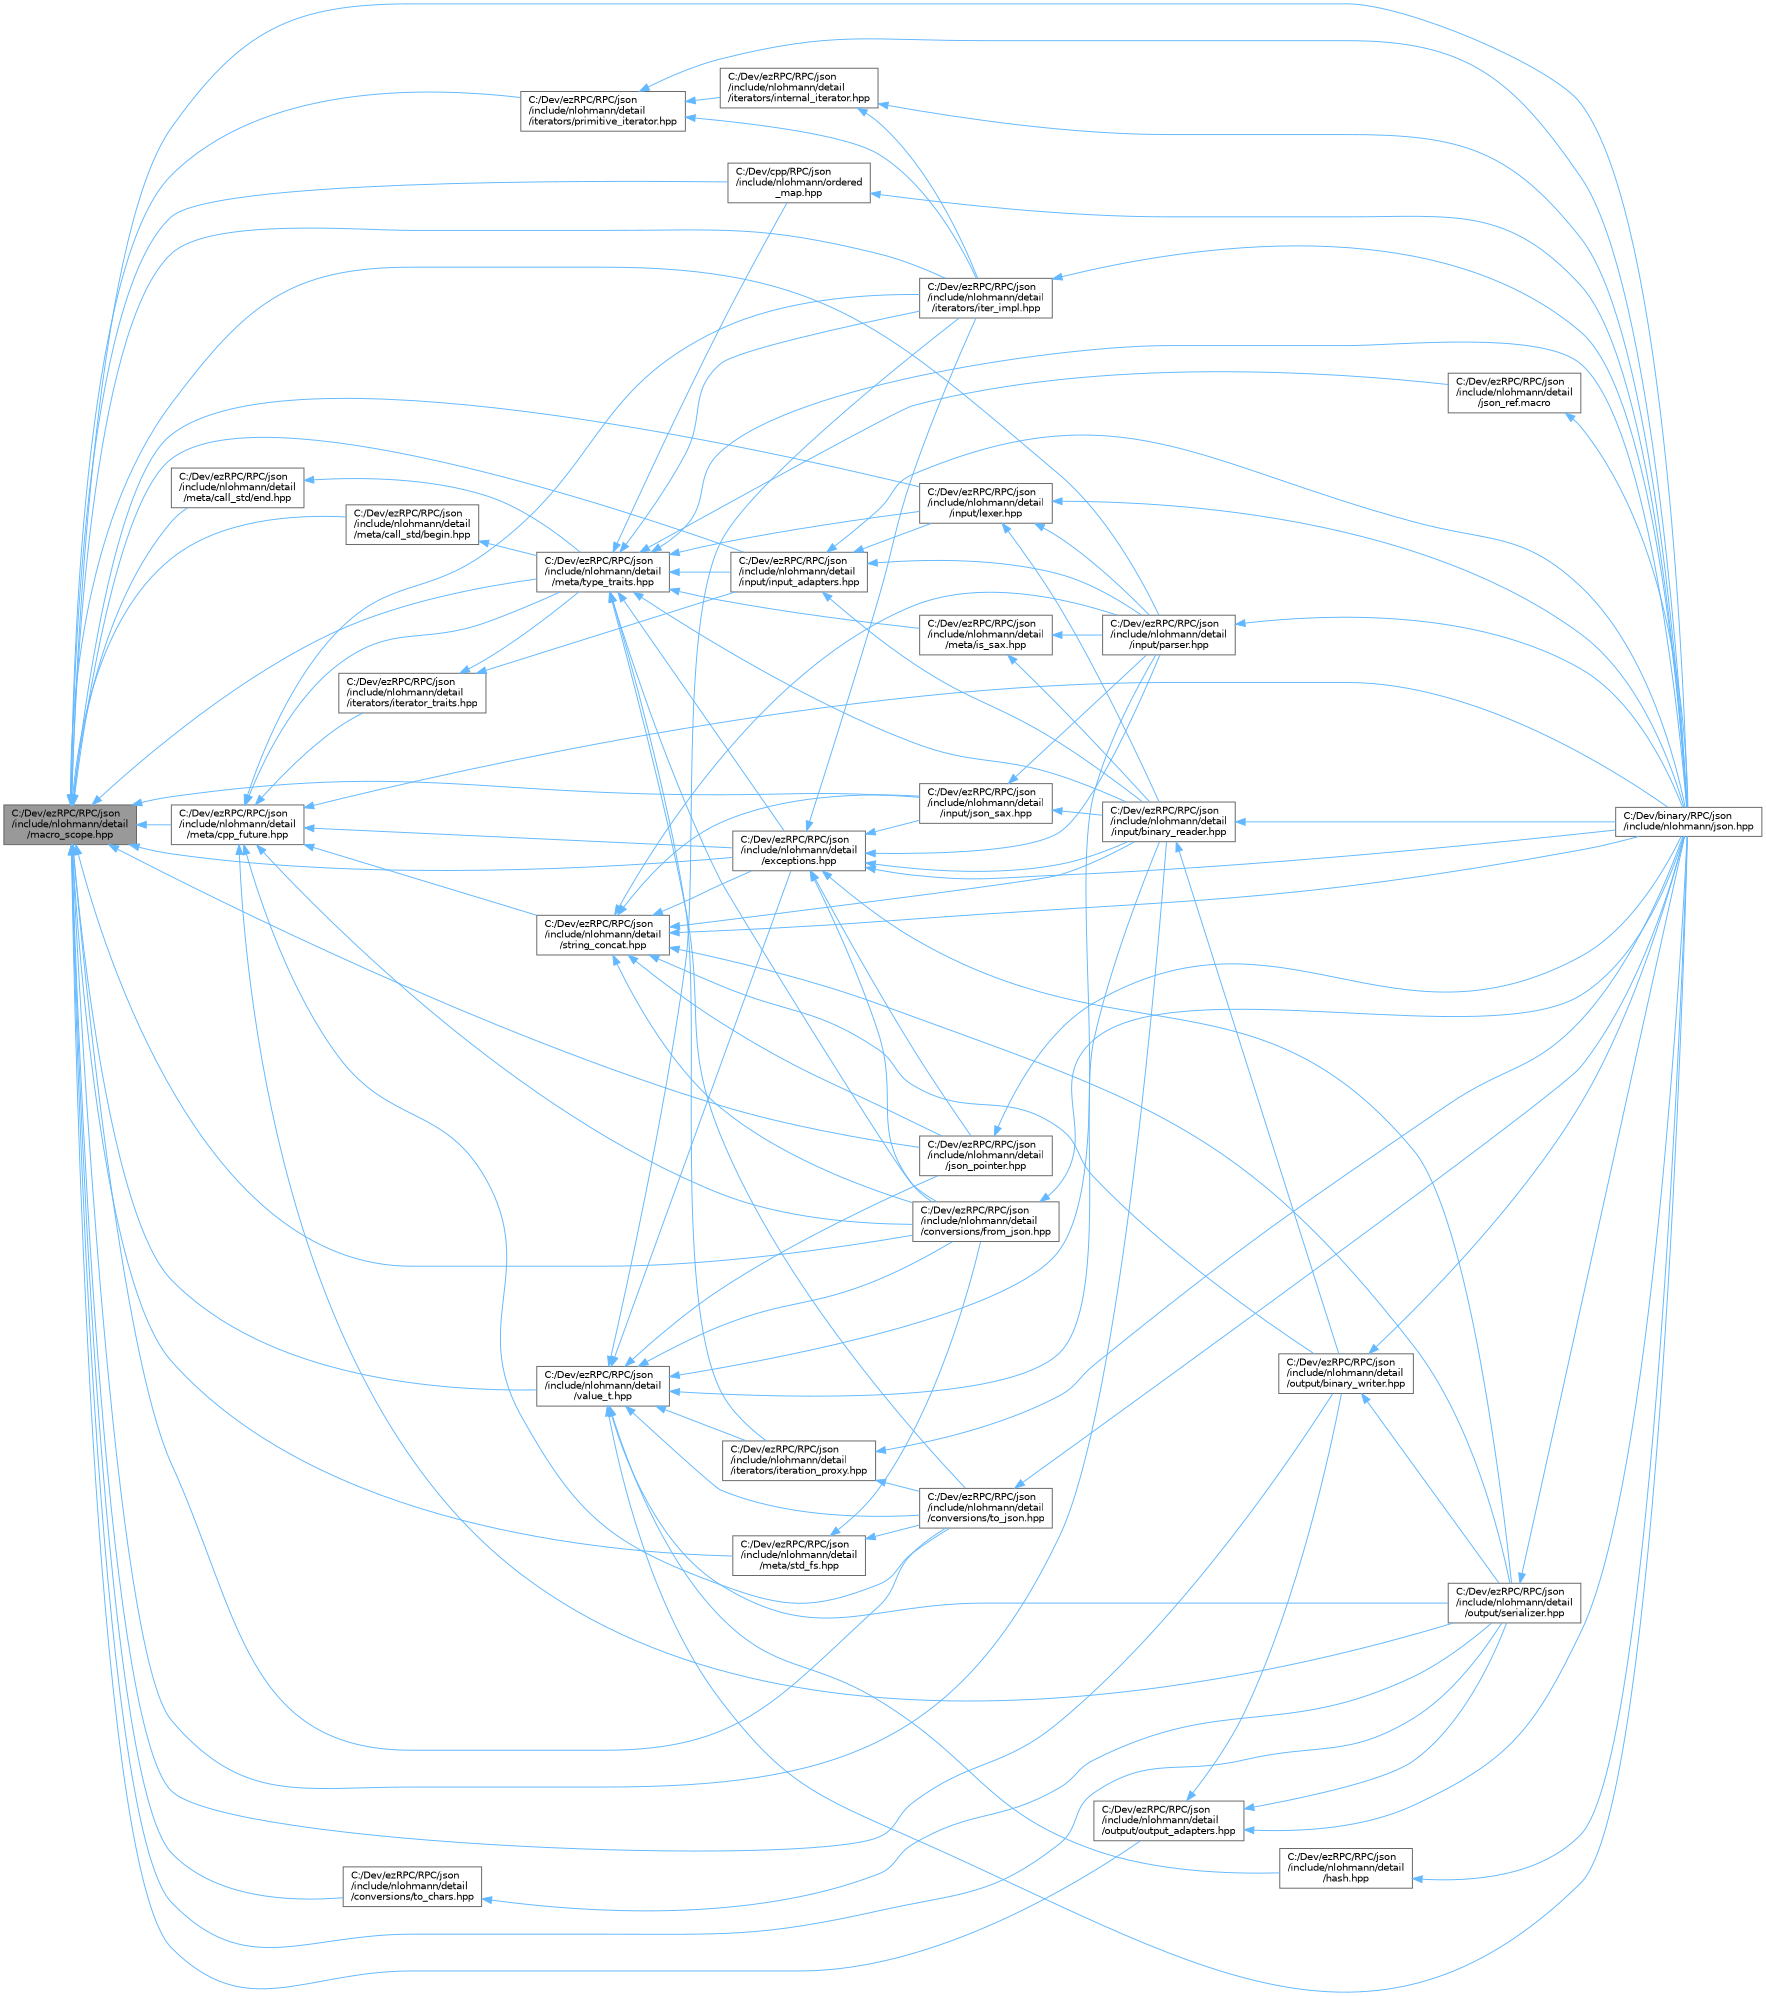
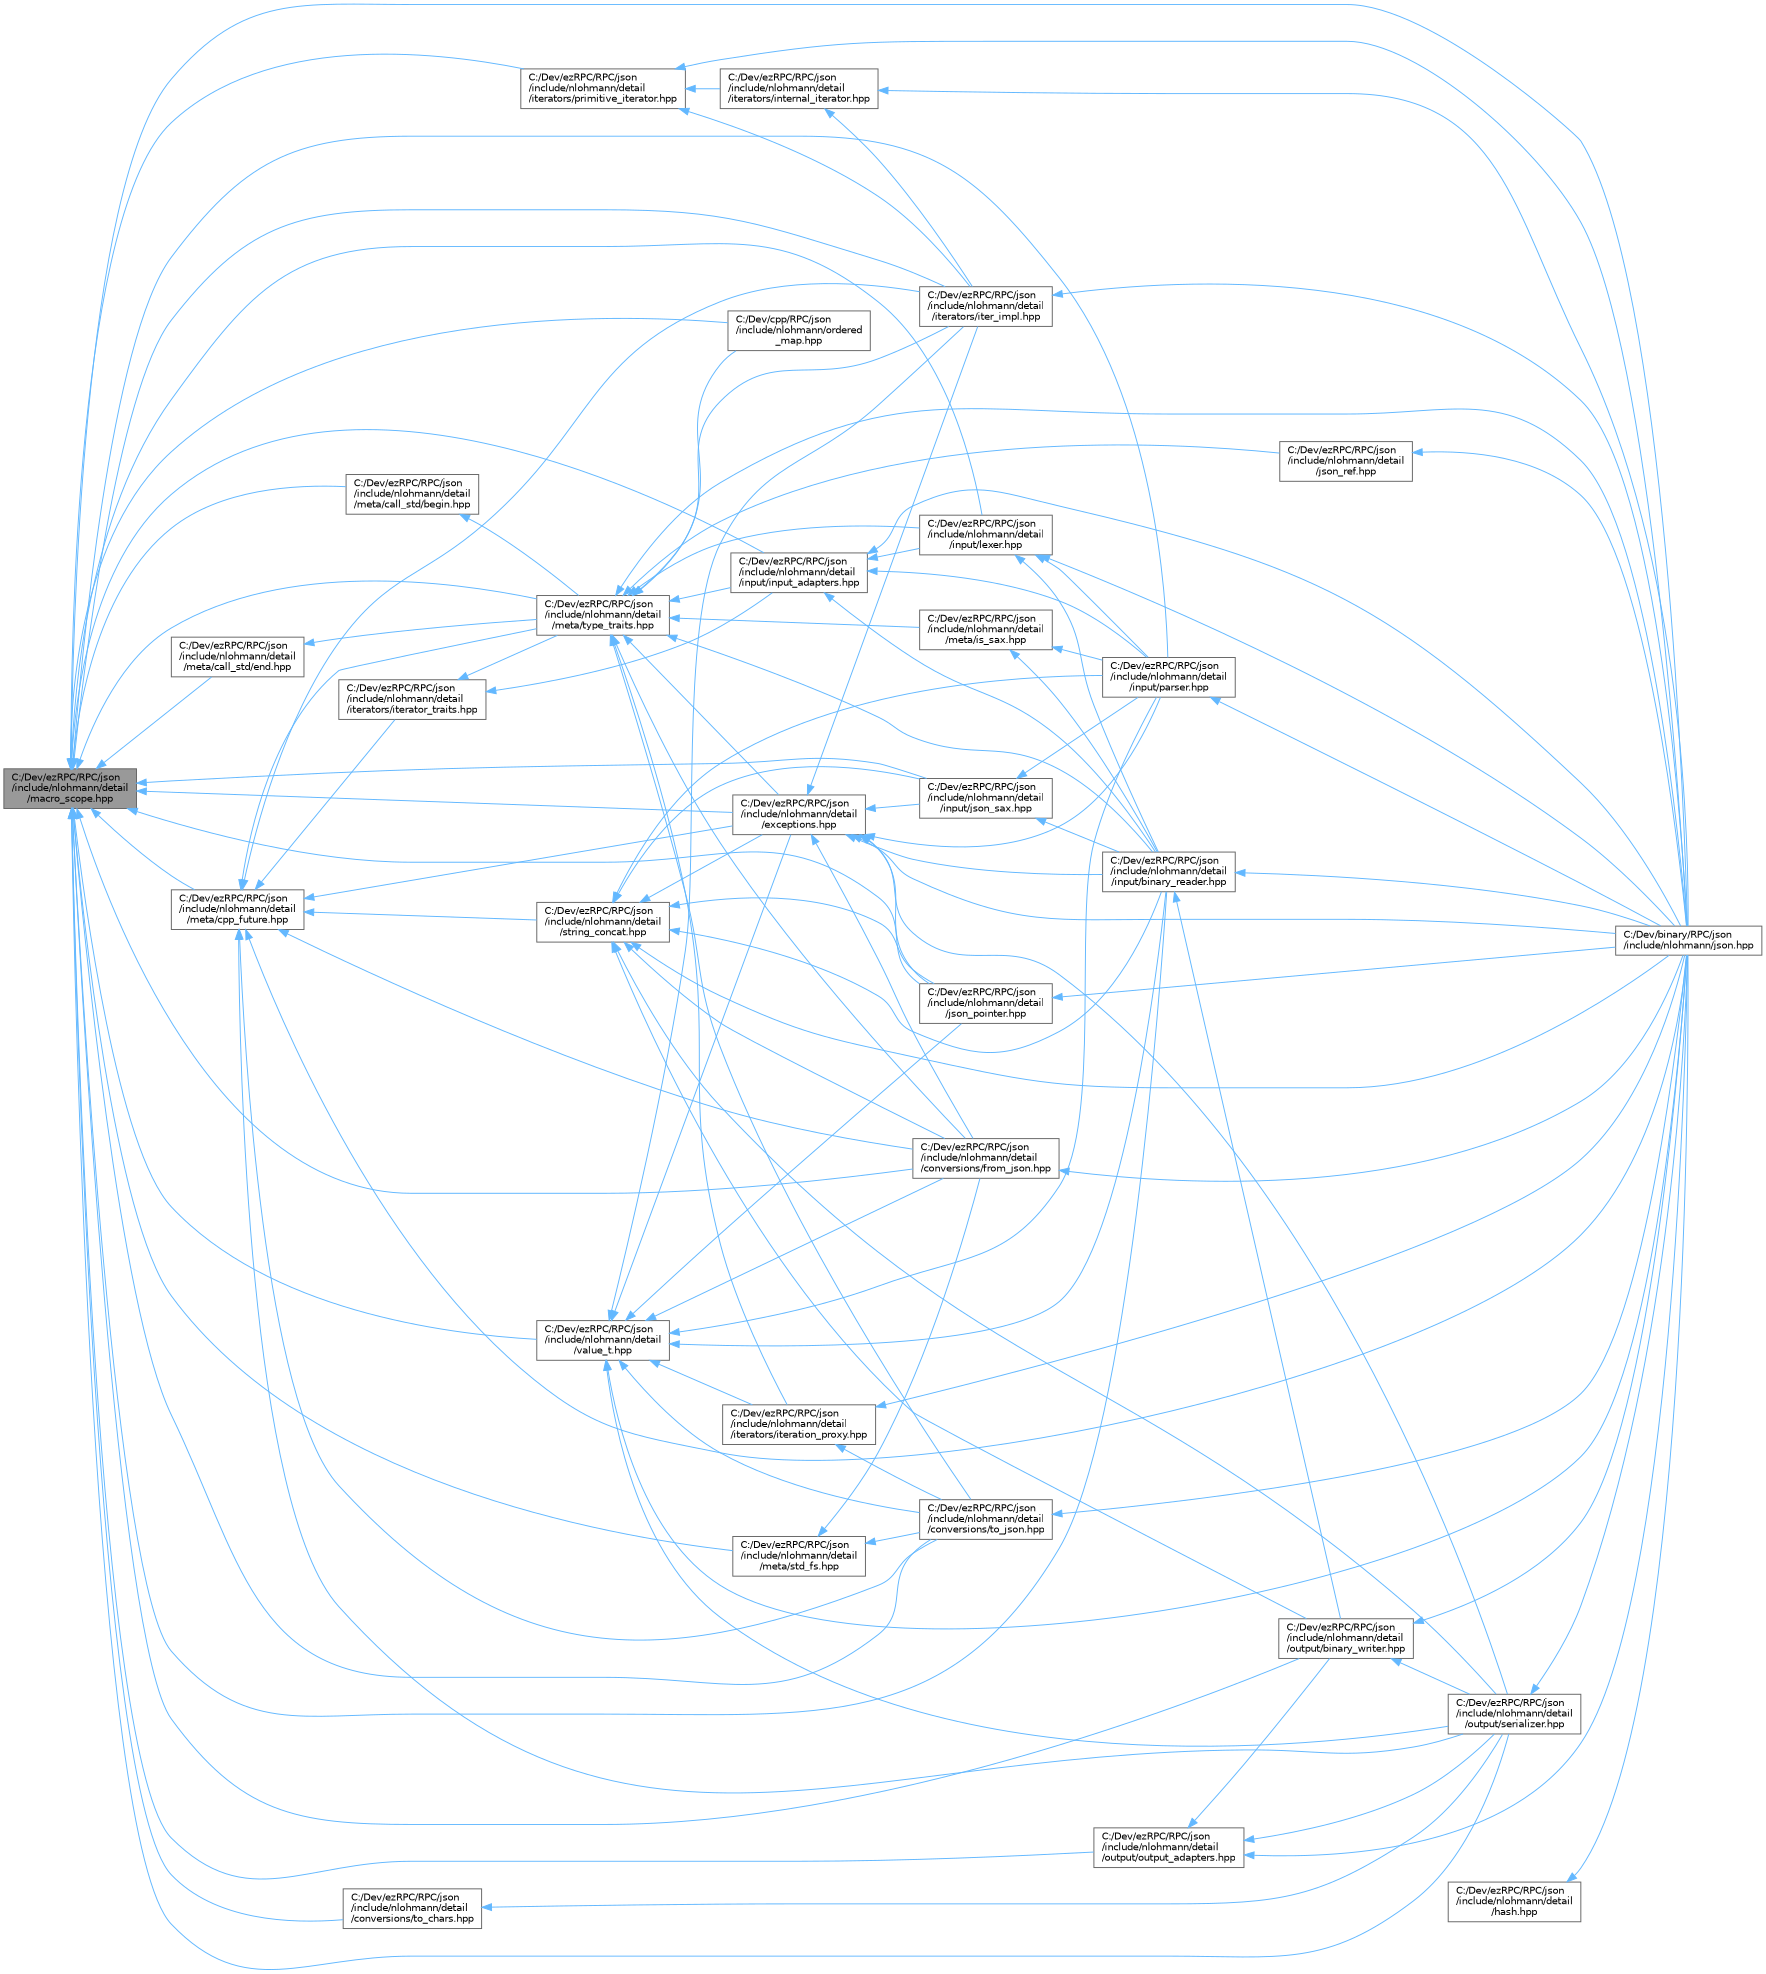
(1507, 231) -> none
(1515, 393) -> (1346, 461)
(896, 1712) -> none
